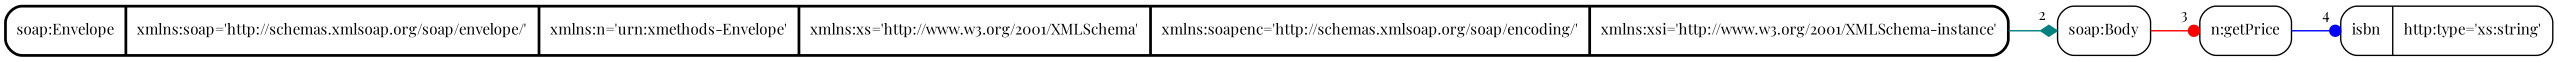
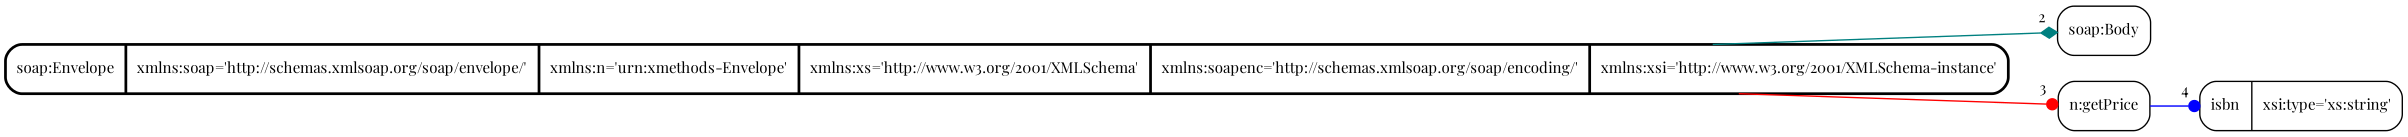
(2473, 30) -> (2327, 105)
(2170, 31) -> (1893, 99)
